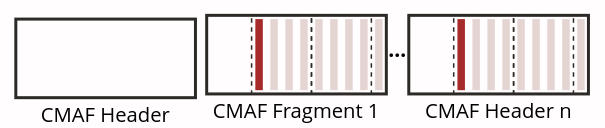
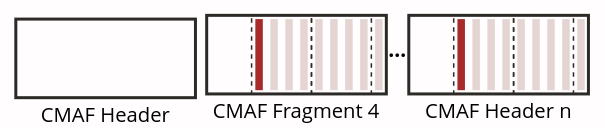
(297, 112) -> (297, 112)
